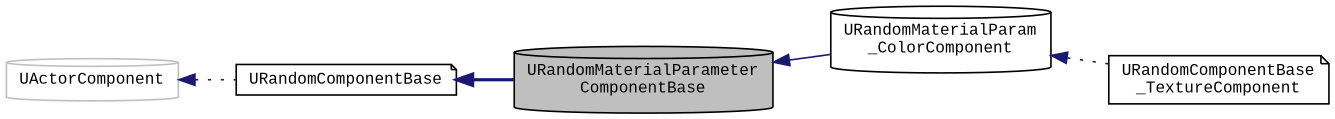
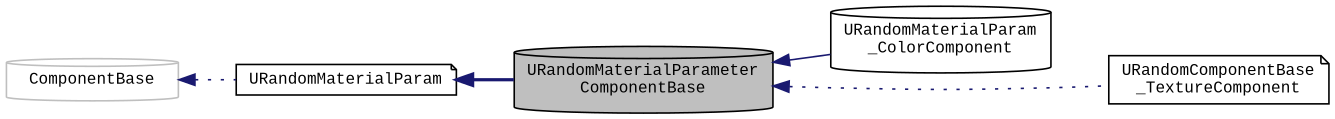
(1088, 61) -> (949, 89)
(92, 80) -> (92, 80)
(346, 80) -> (346, 80)
